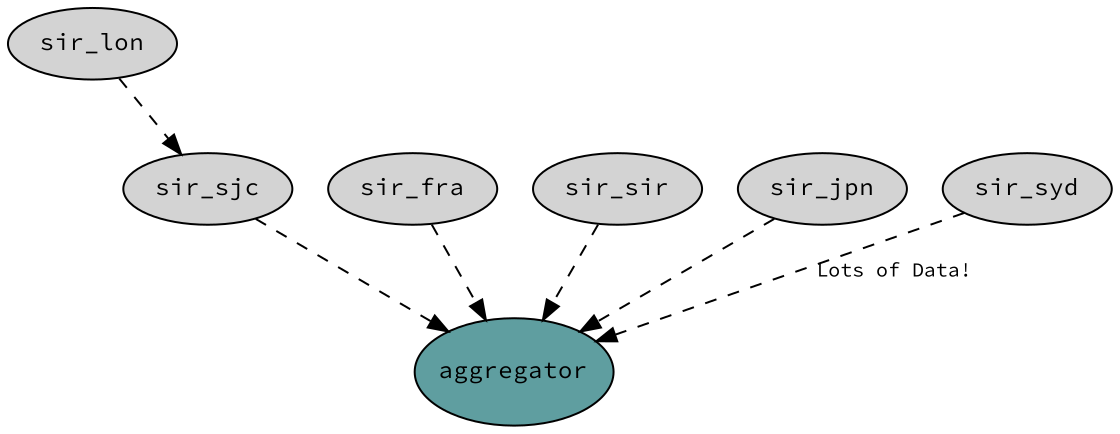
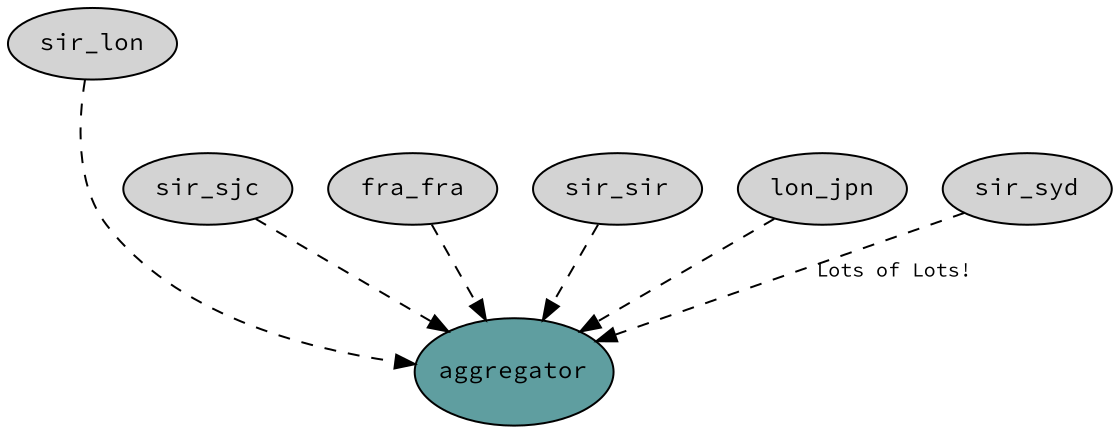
(144, 109) -> (171, 284)
(413, 189) -> (413, 189)
(822, 189) -> (822, 189)
(895, 271) -> (895, 271)
